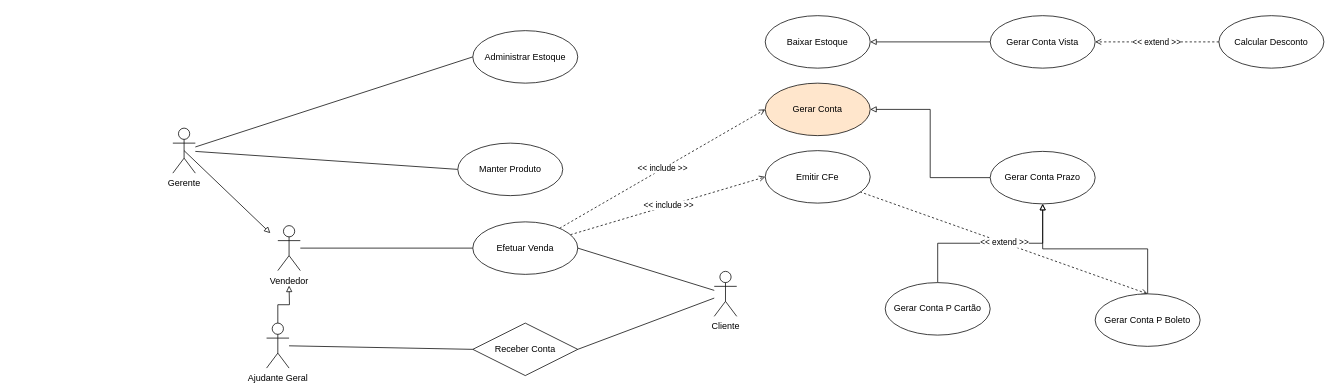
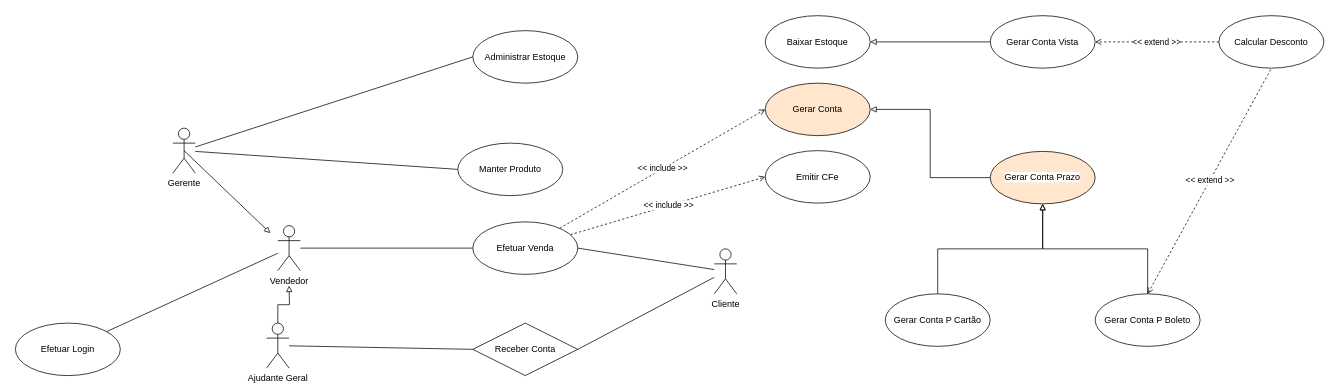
(1043, 177) -> (1043, 177)
(930, 217) -> (1210, 180)
none -> (192, 292)
(726, 294) -> (726, 271)
(938, 309) -> (938, 320)
none -> (68, 349)
